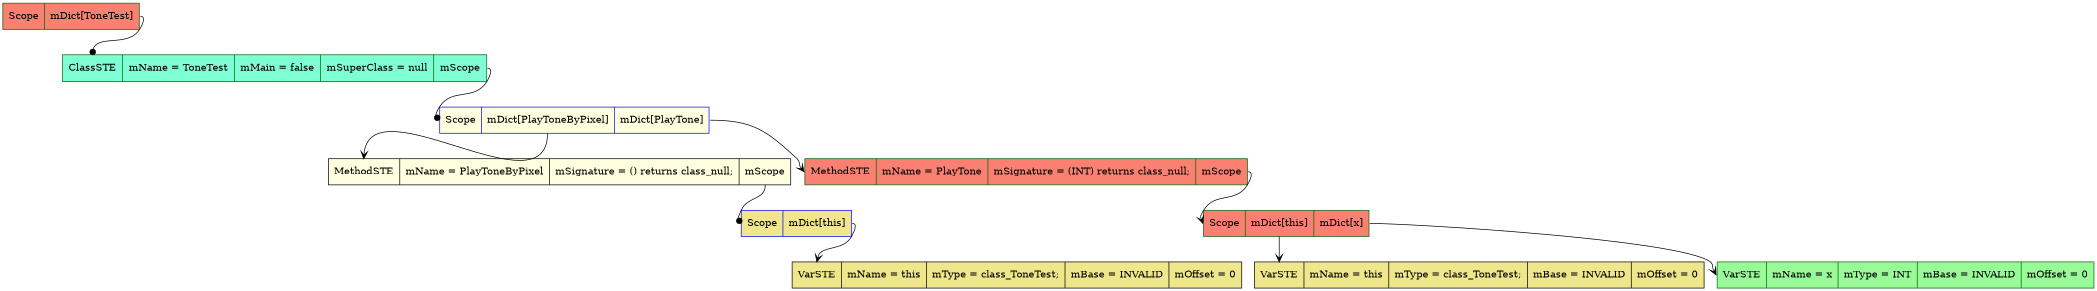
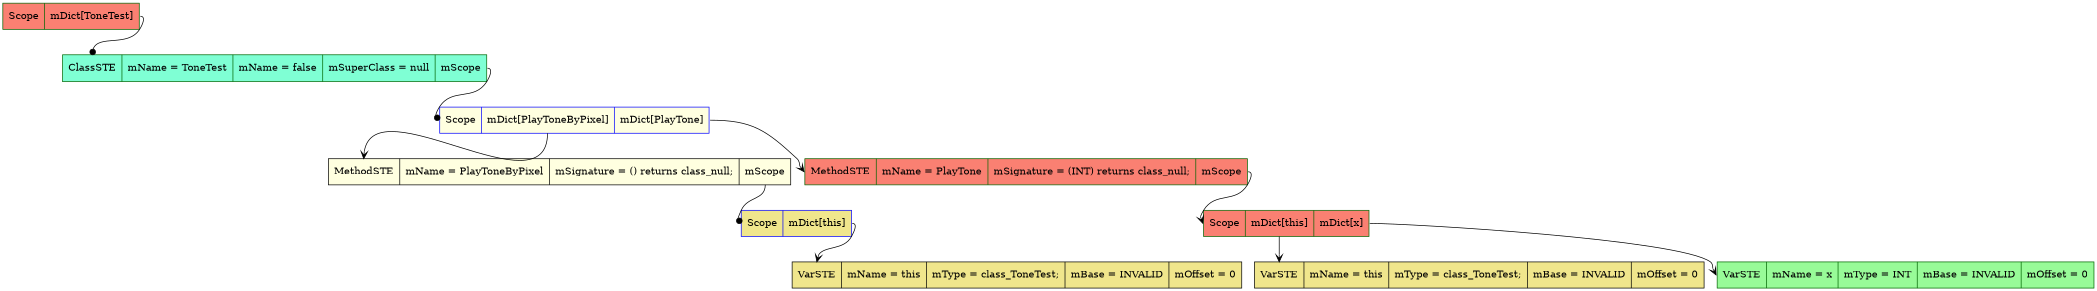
(277, 68) -> (278, 68)
